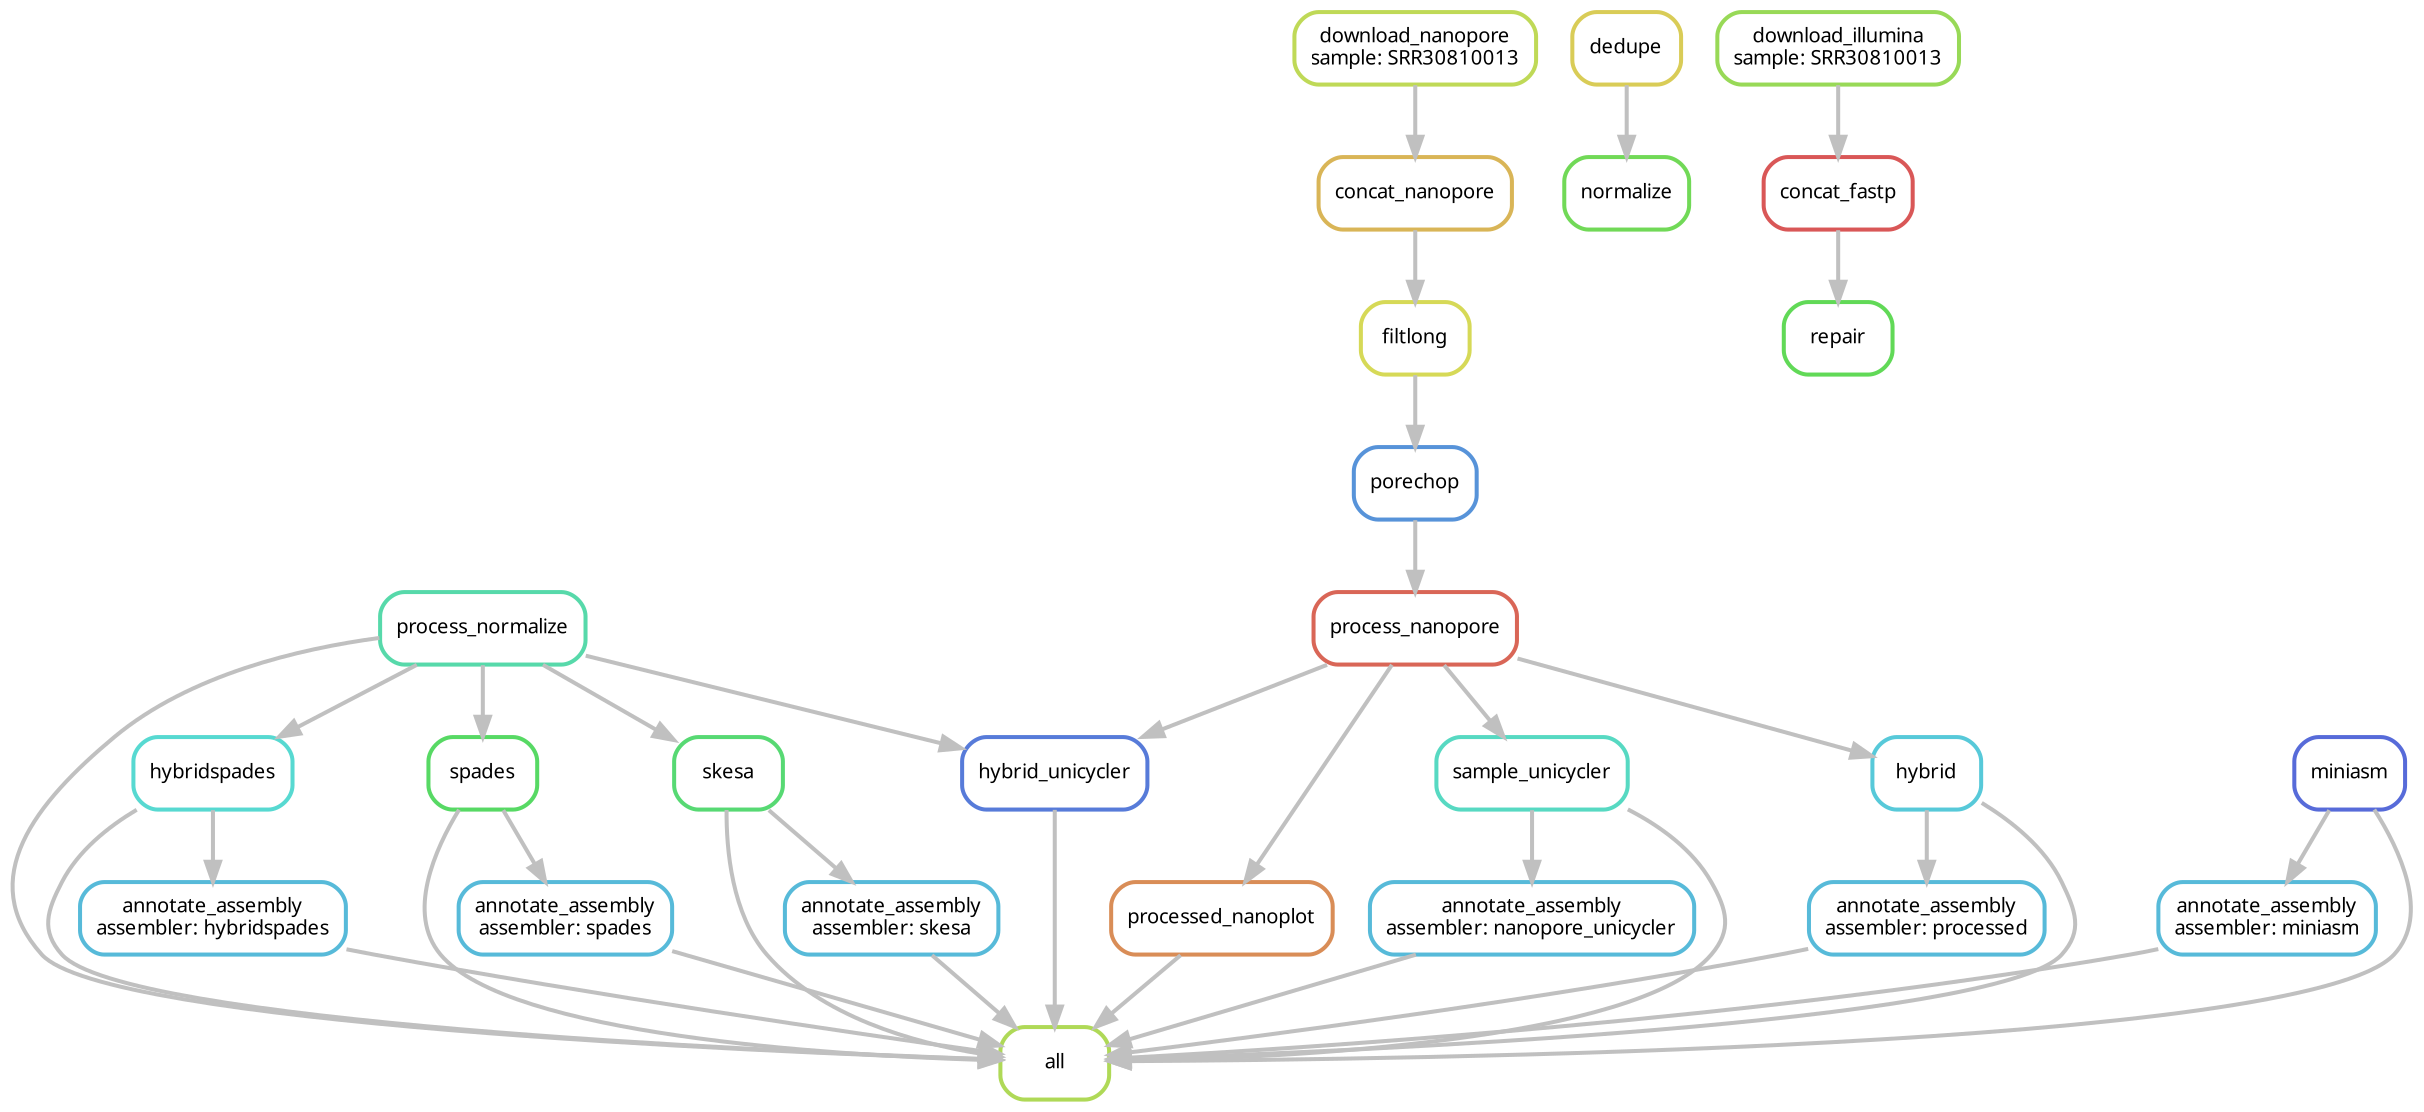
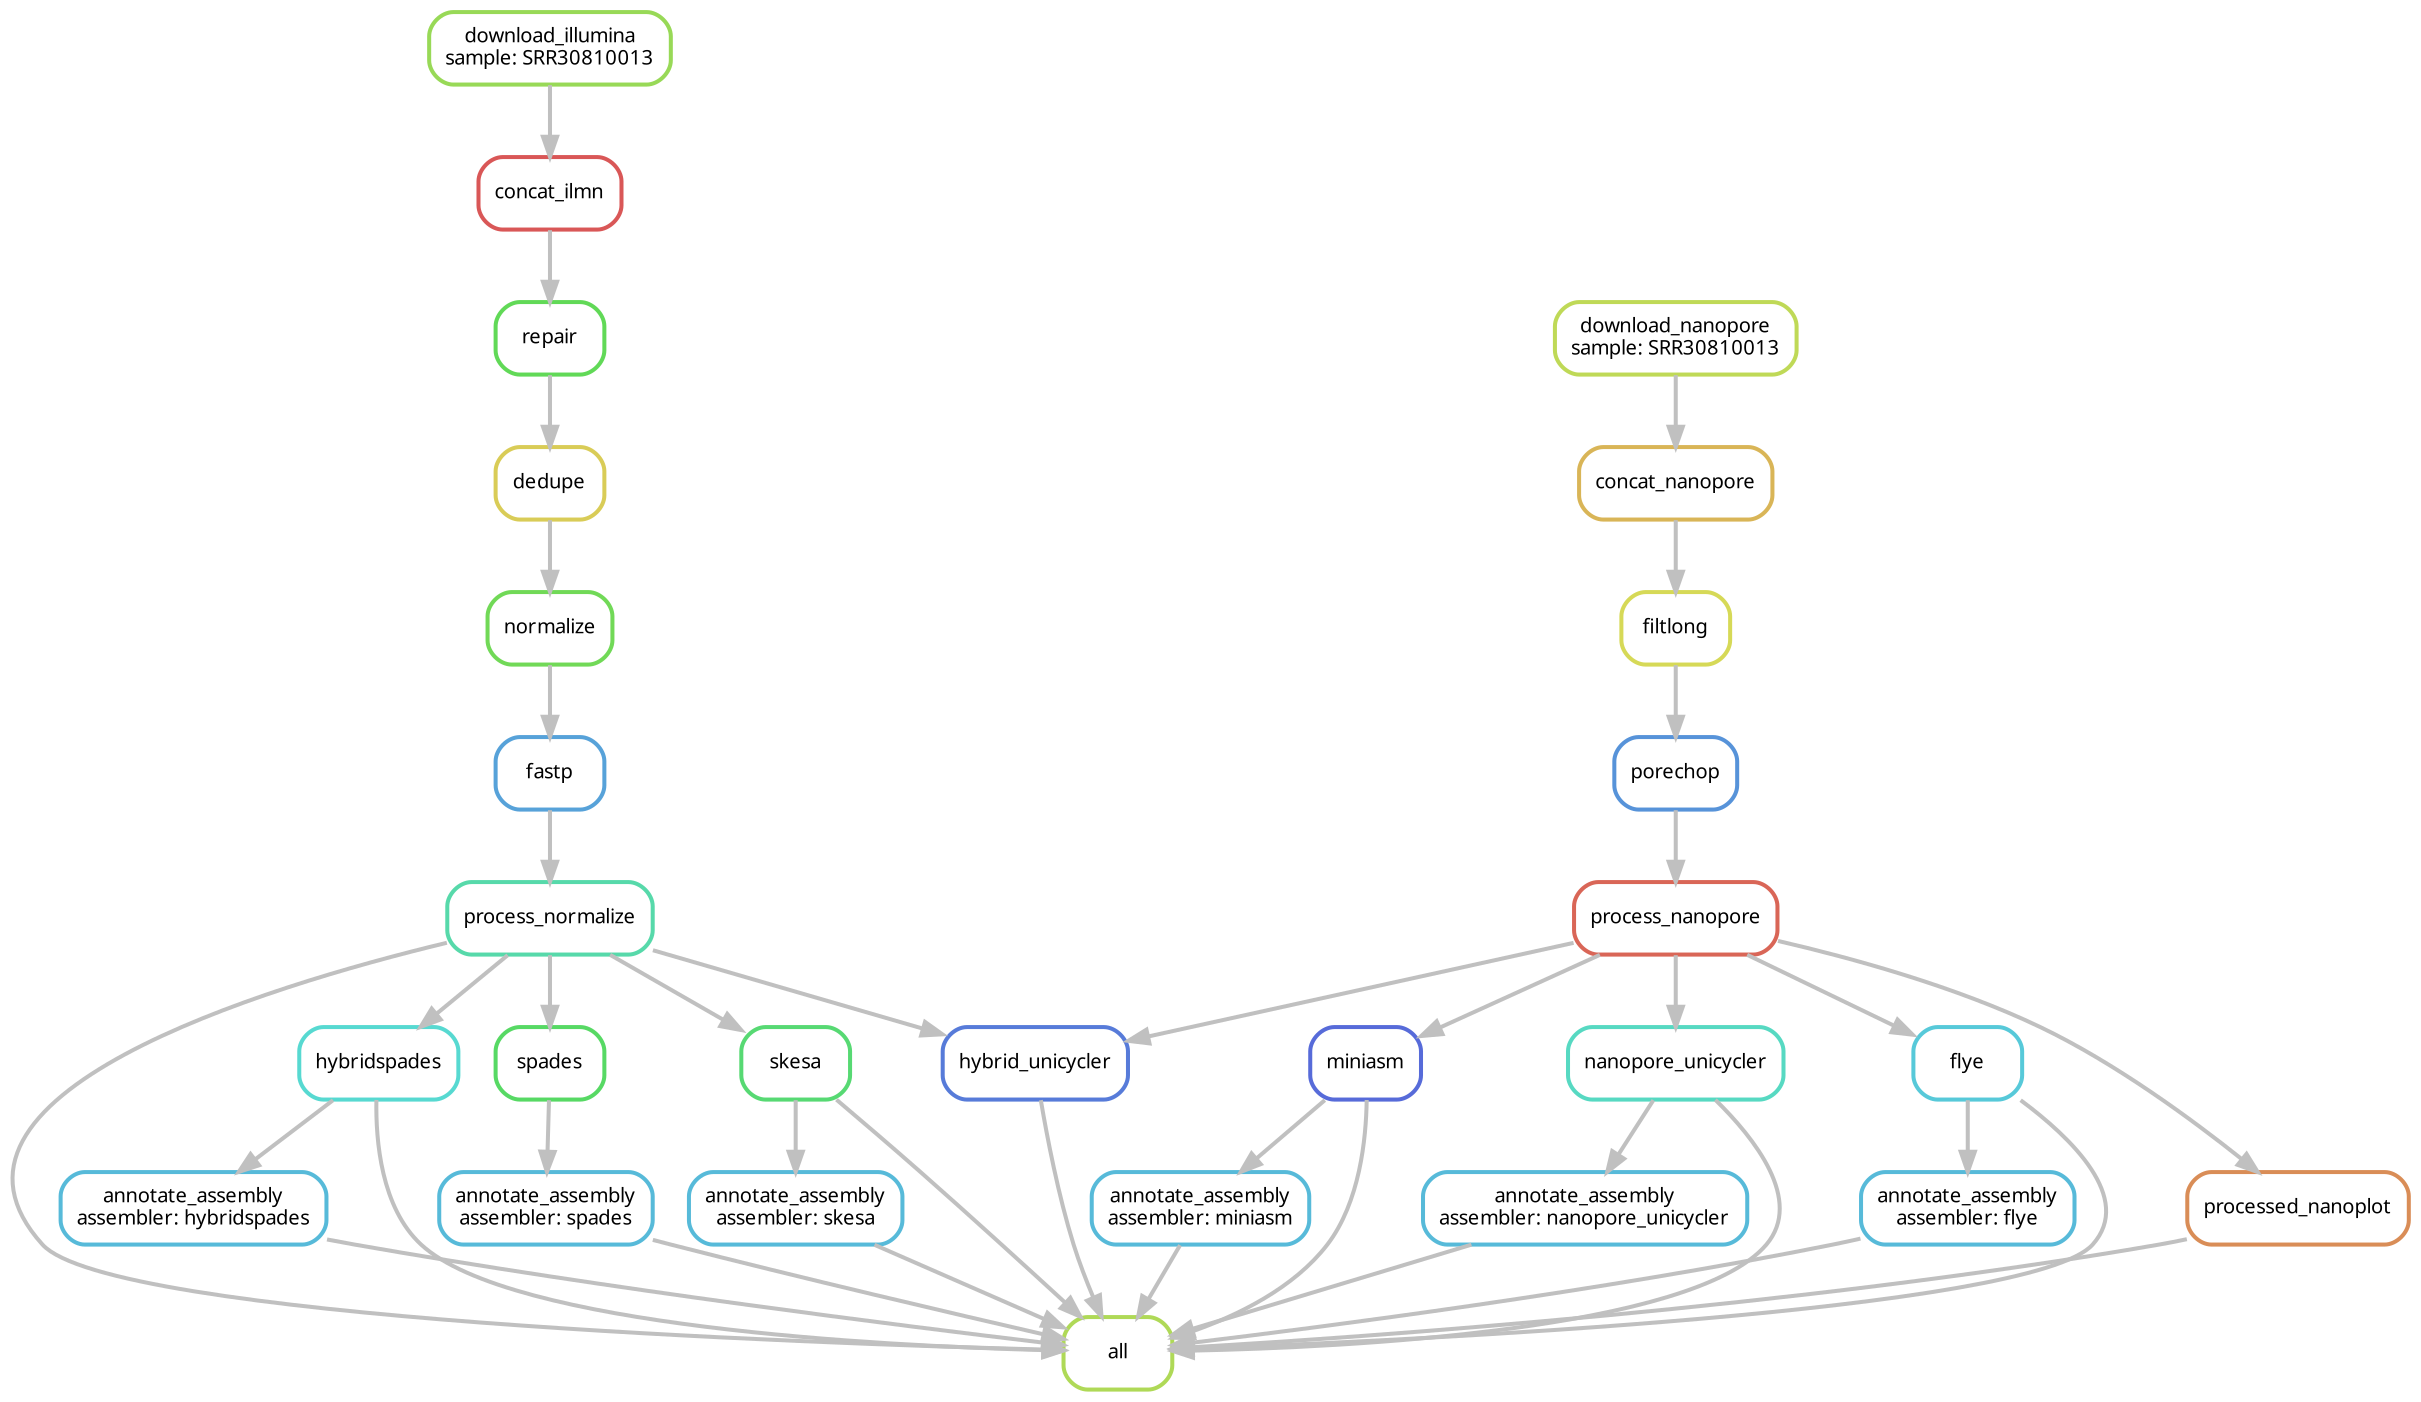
(1838, 193) -> (550, 193)
none -> (550, 401)
none -> (550, 773)
(1532, 773) -> (1676, 1063)
(1927, 773) -> (1968, 1063)
(1927, 918) -> (1968, 1208)
none -> (1520, 991)
(625, 1026) -> none
